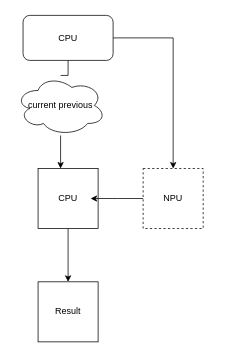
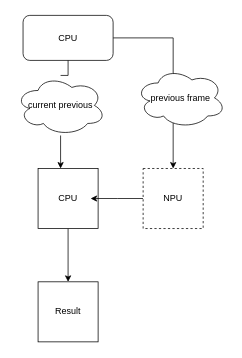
none -> (180, 98)
